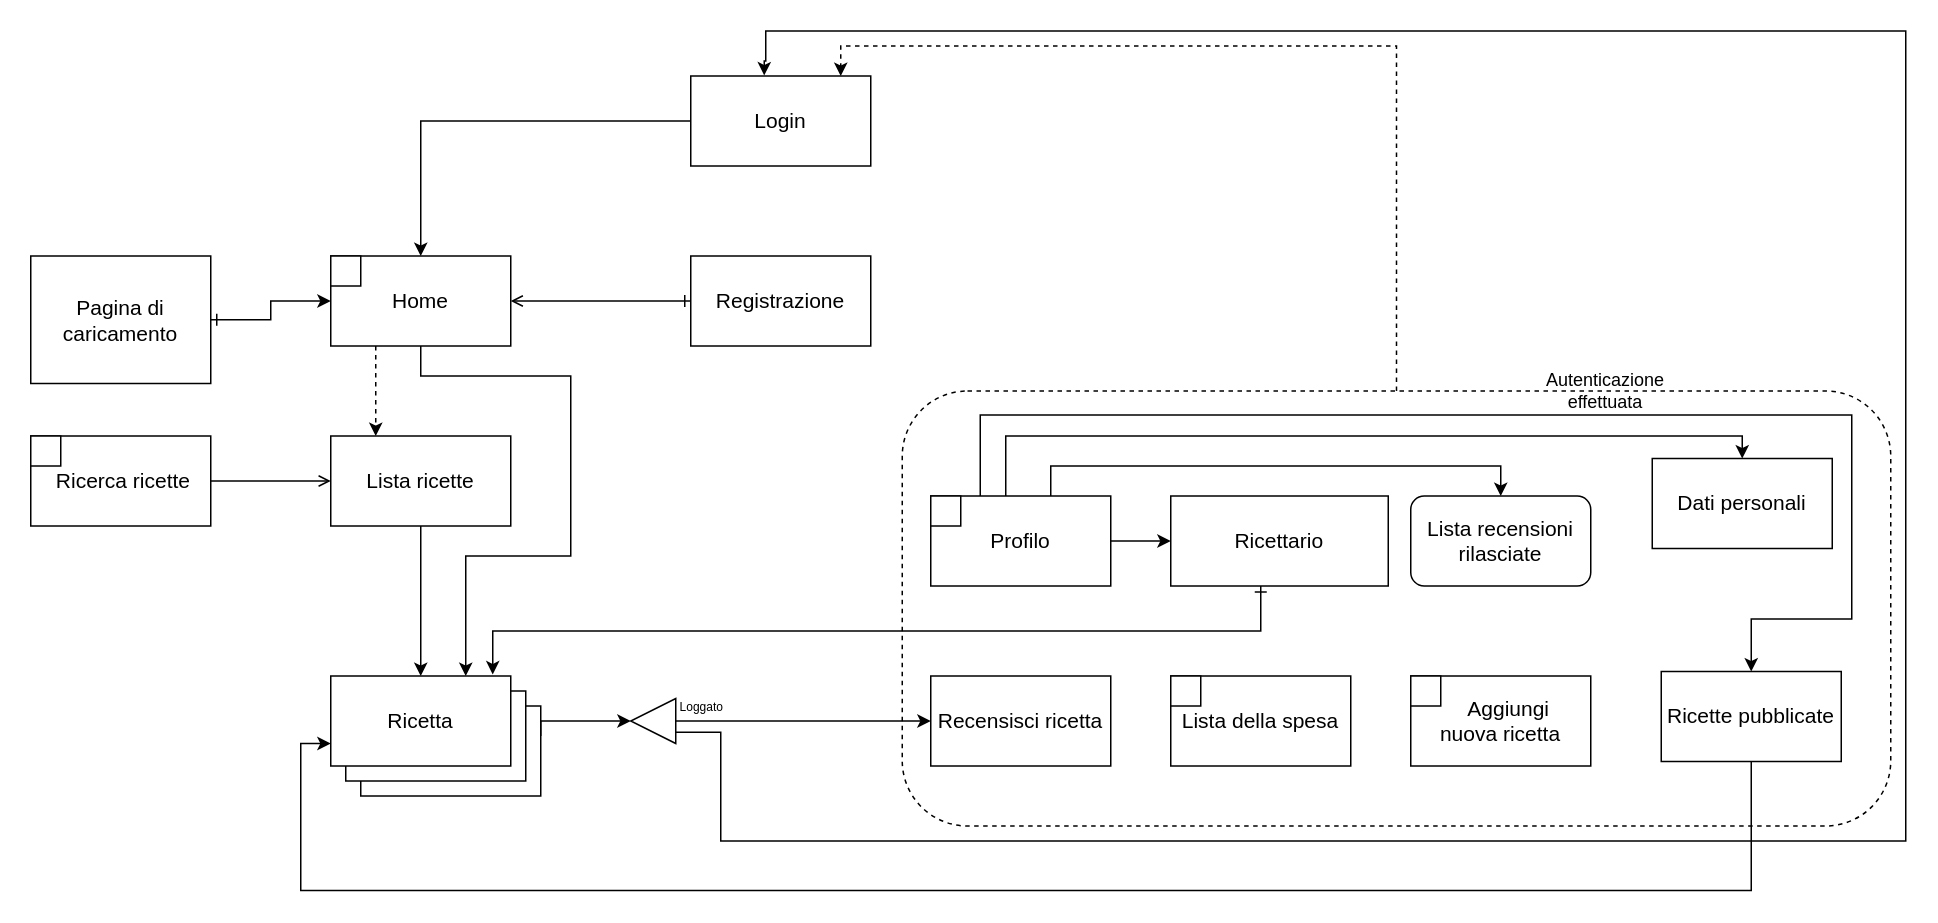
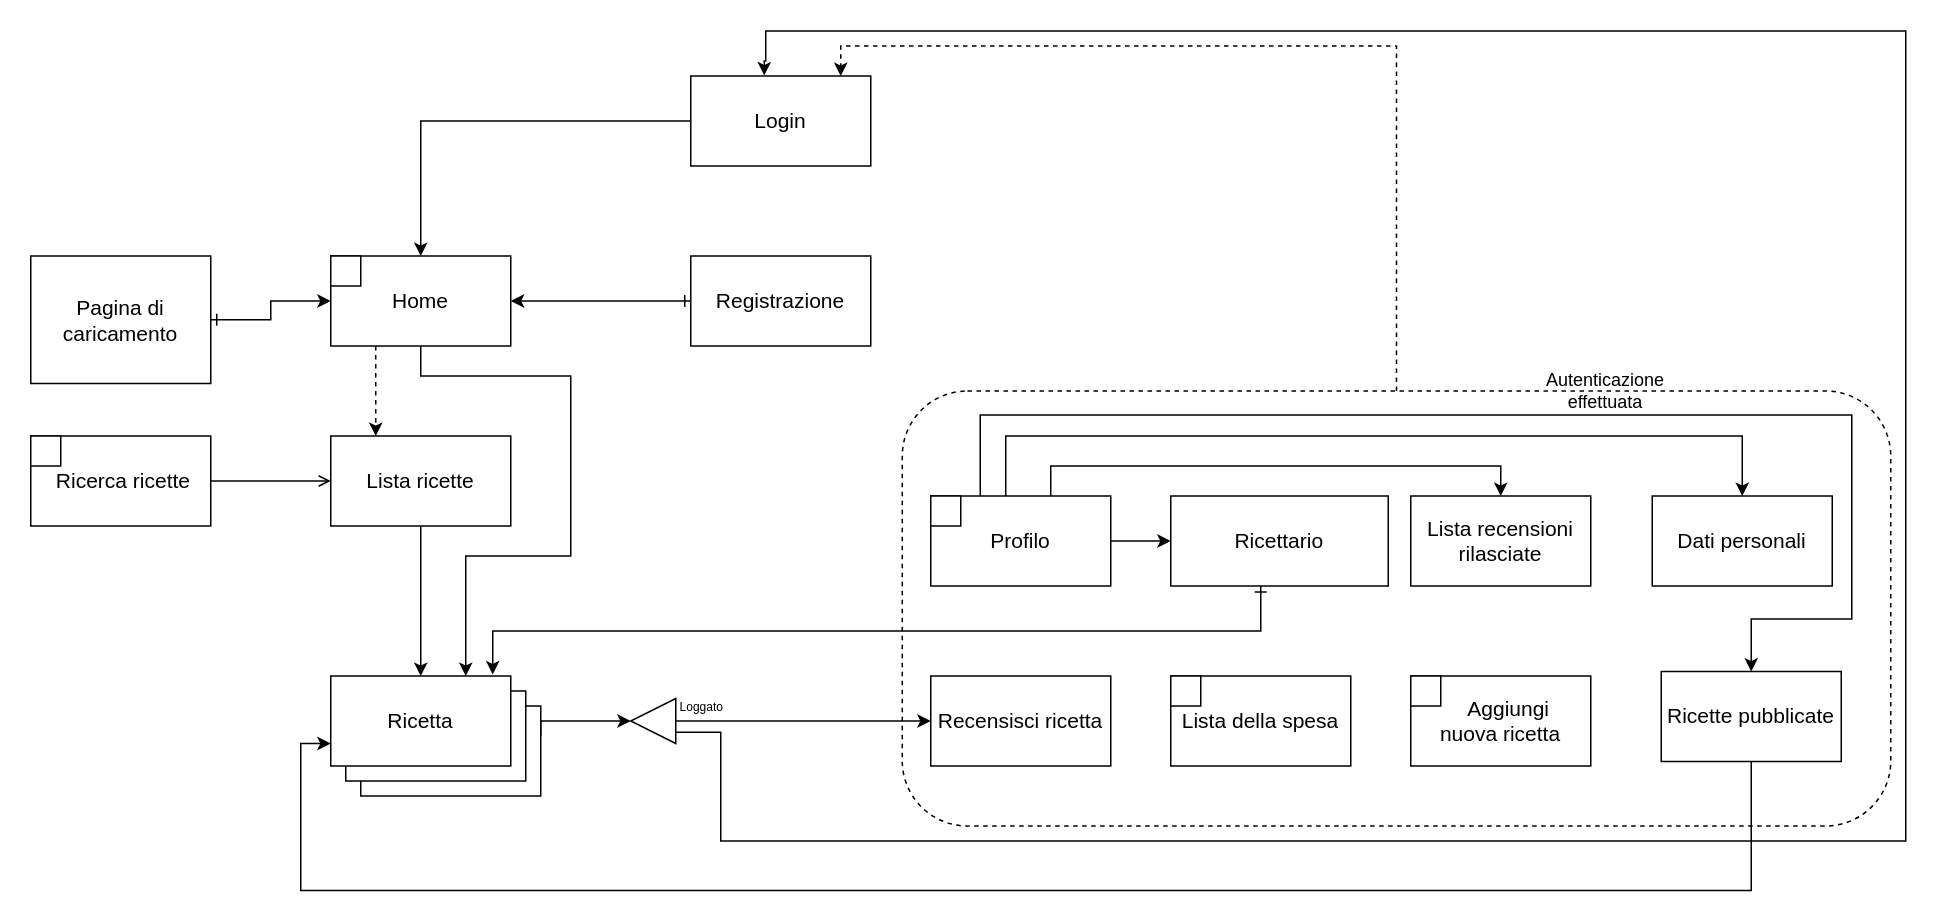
(519, 301) -> (522, 301)
(1742, 503) -> (1742, 541)
(1501, 541) -> (1501, 541)
